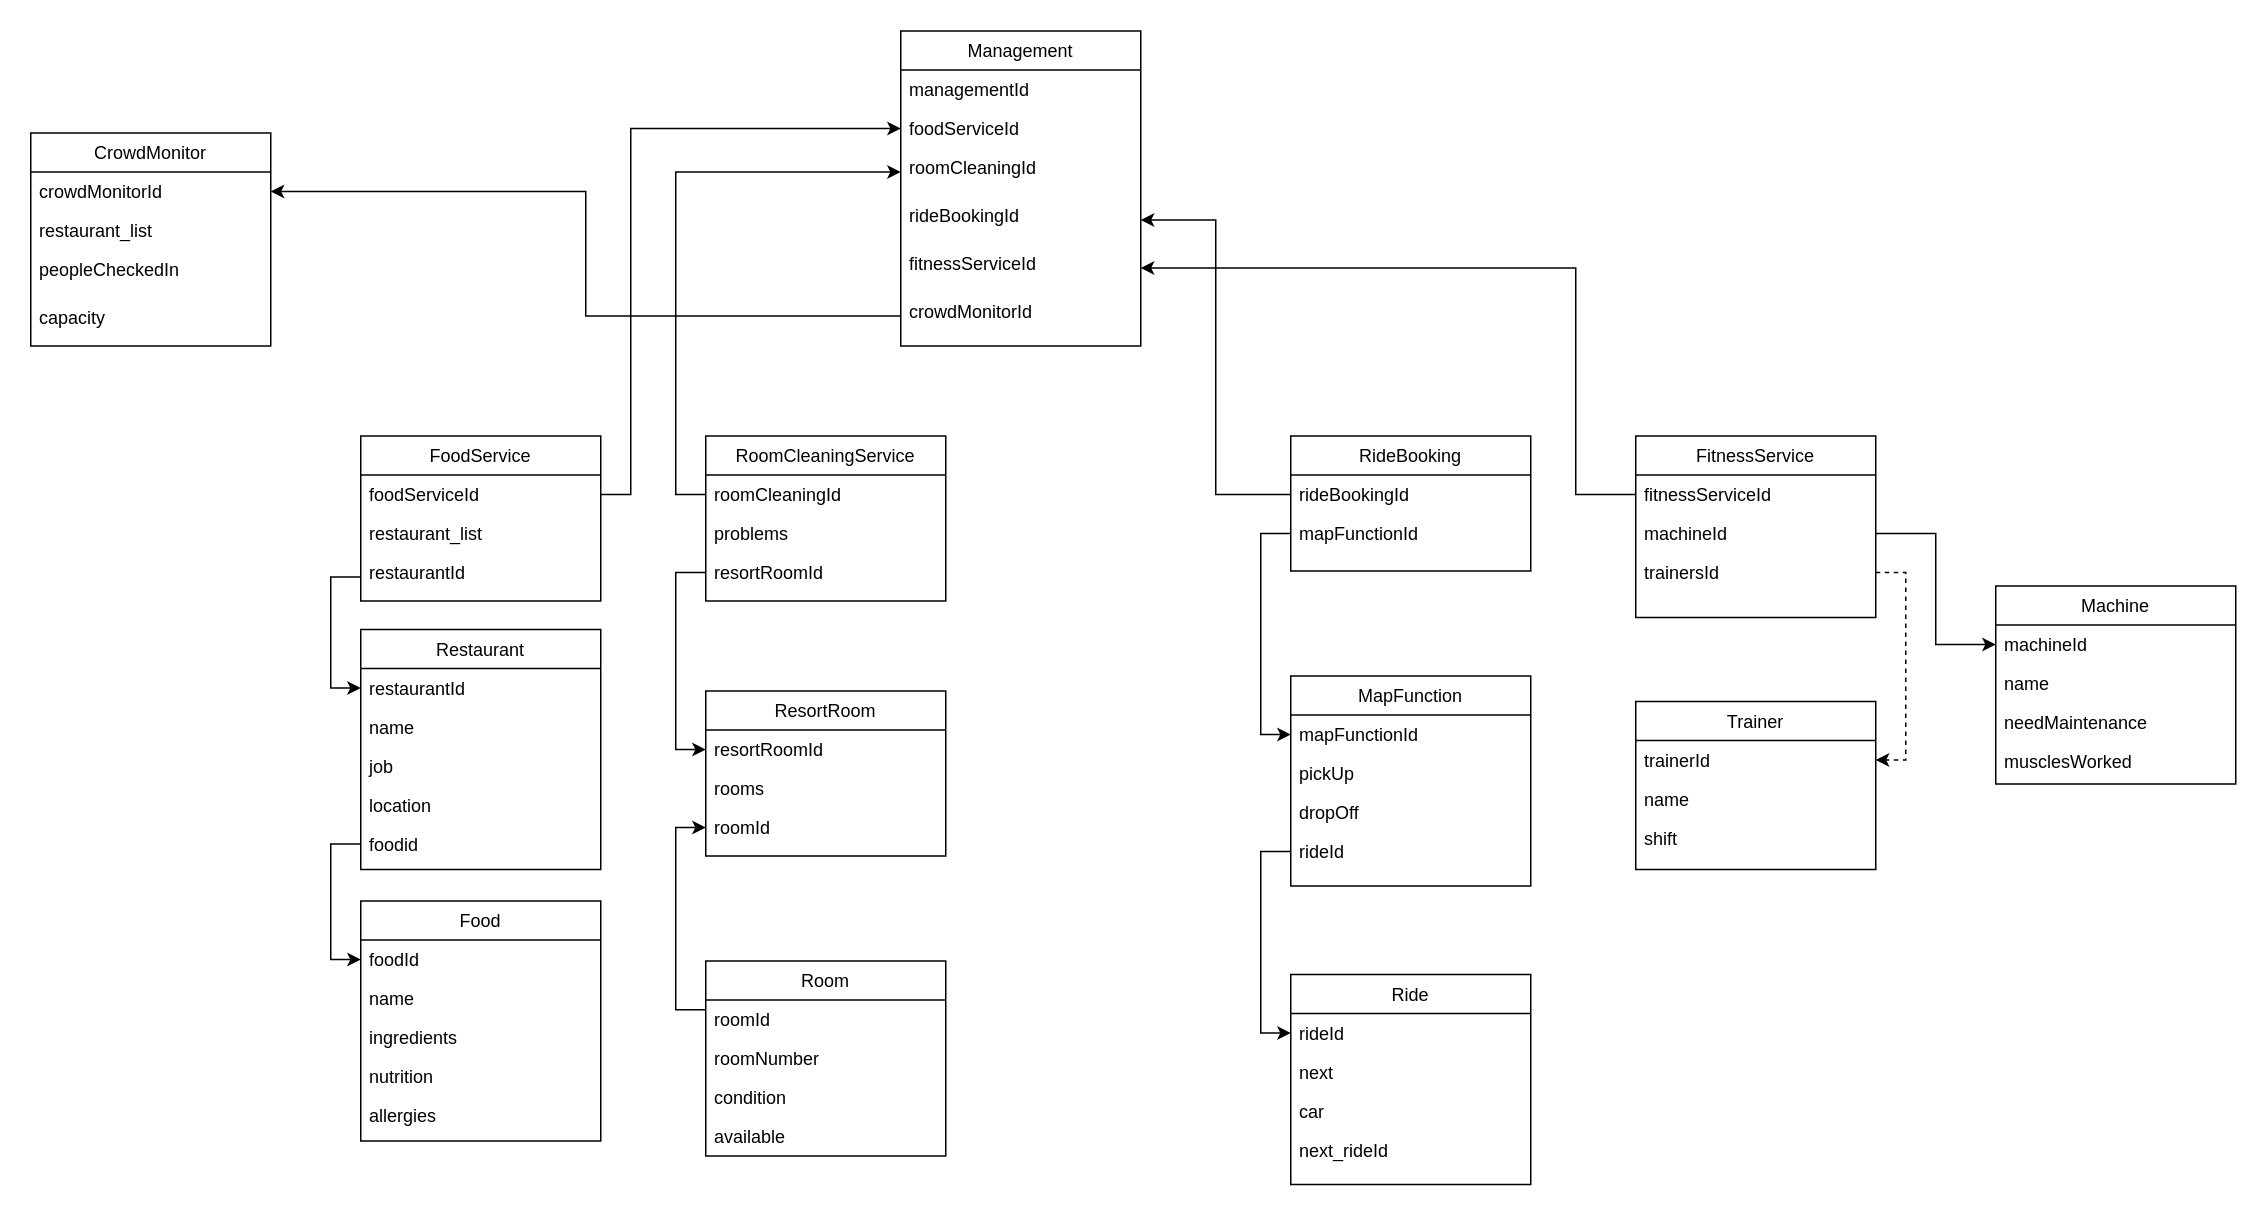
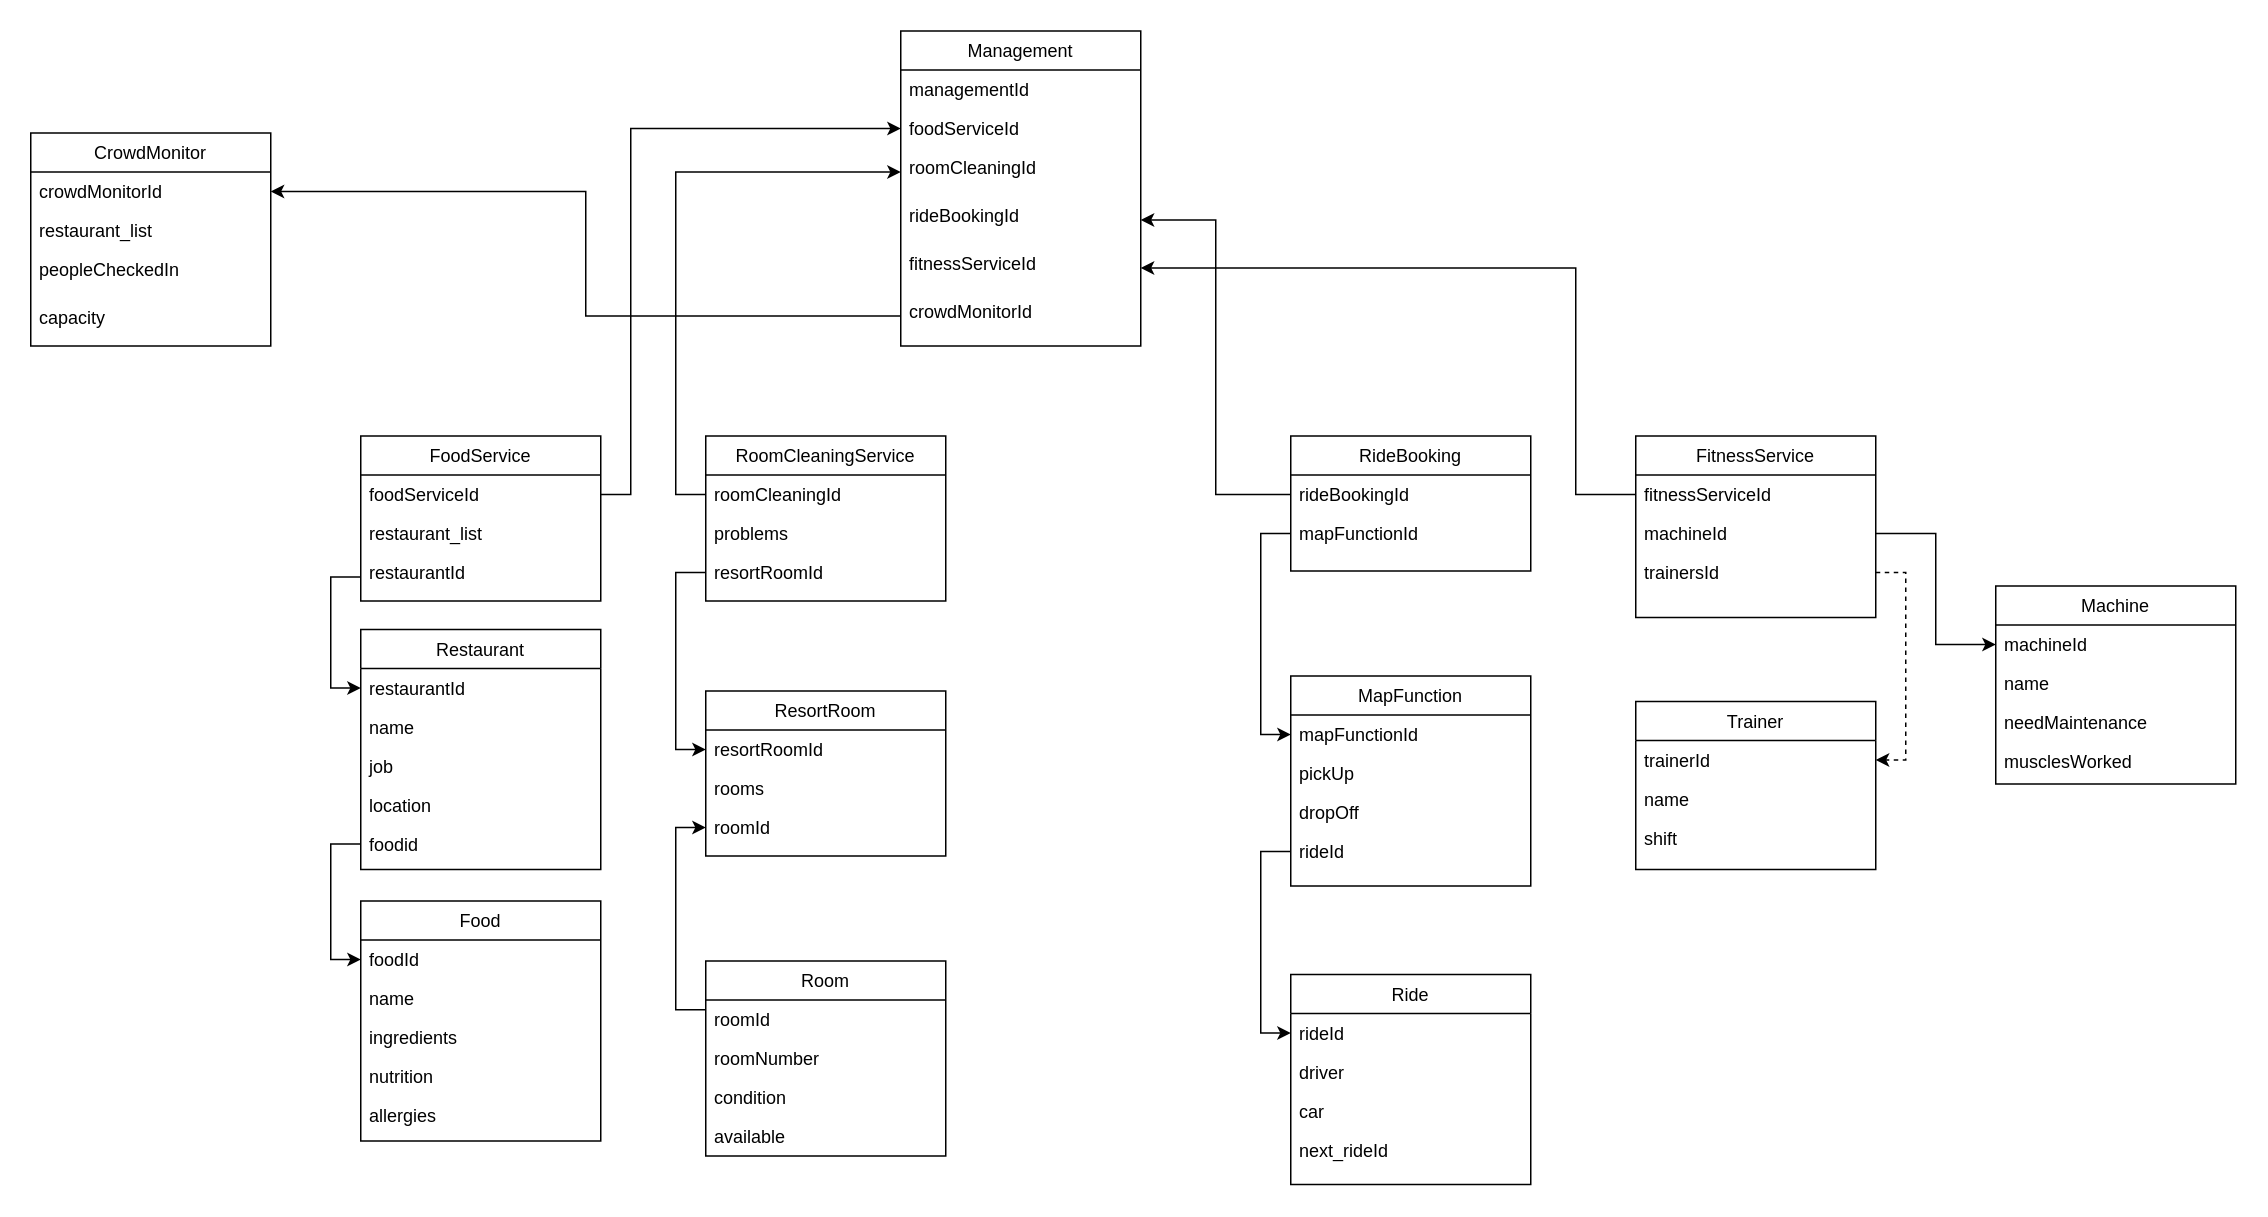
(1319, 1073) -> (1327, 1073)
